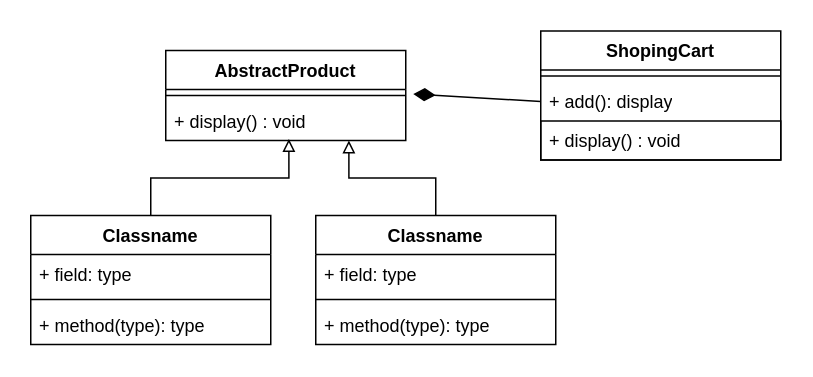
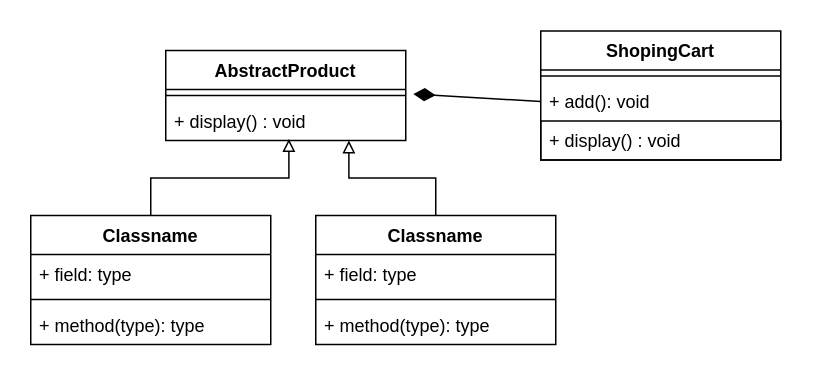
(619, 103) -> (606, 103)
